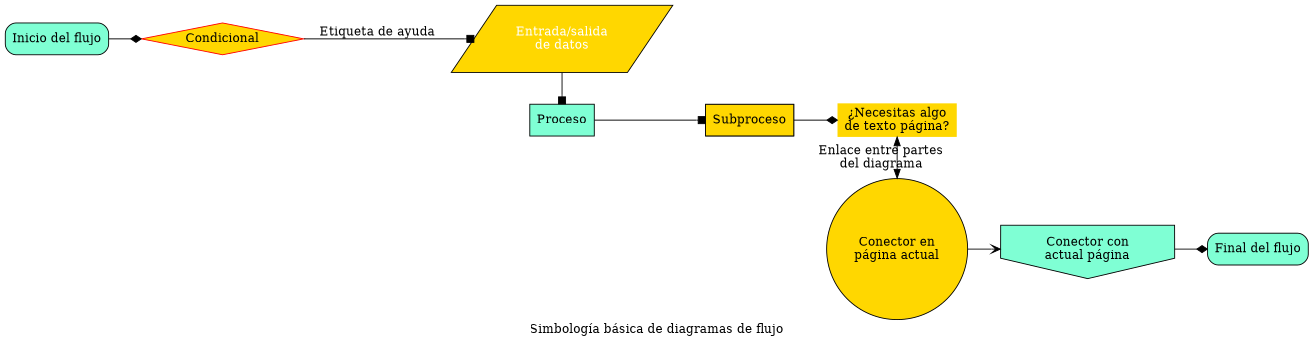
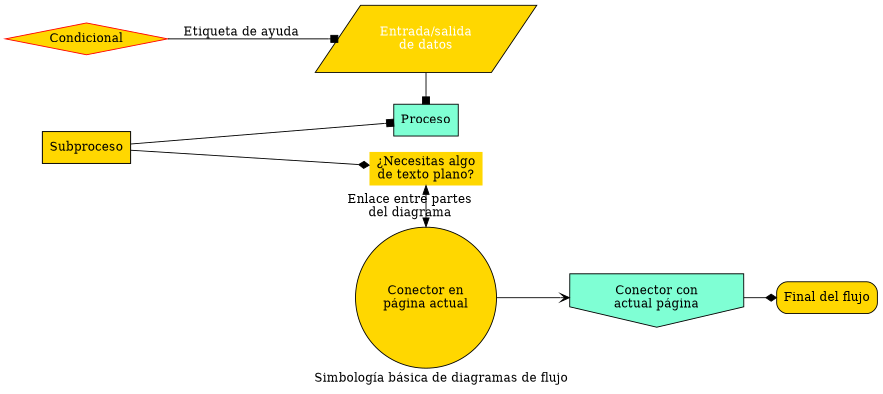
(57, 39) -> none
(645, 120) -> (258, 134)
(897, 120) -> (426, 169)
(1258, 249) -> (827, 298)
